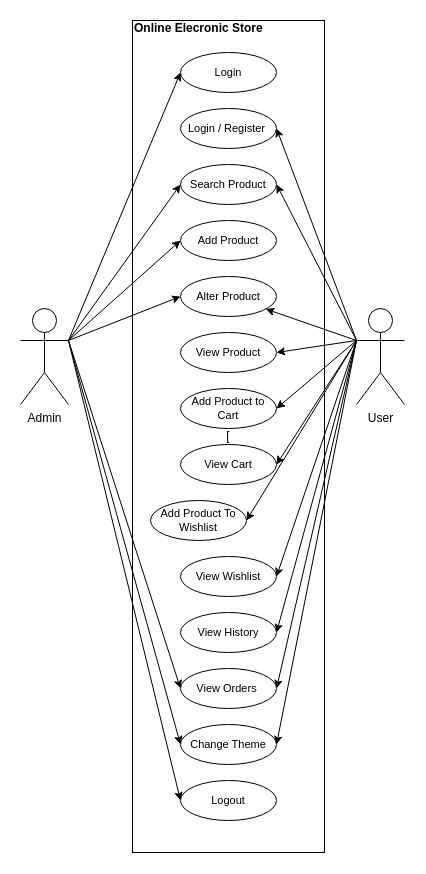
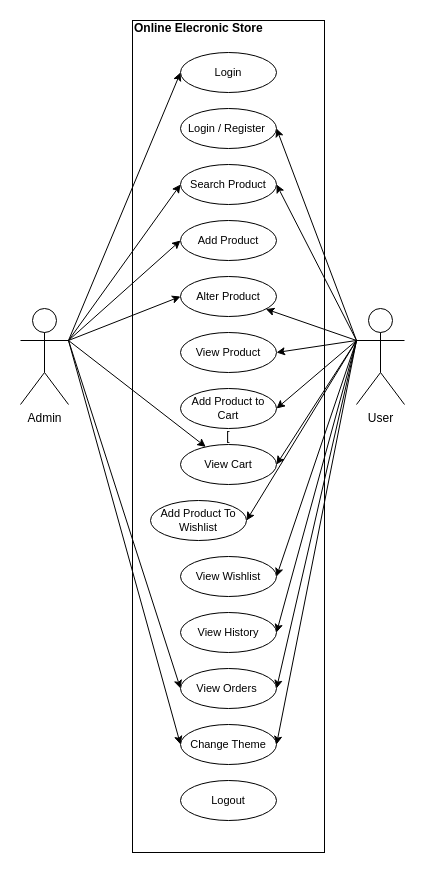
(130, 591) -> (136, 393)
